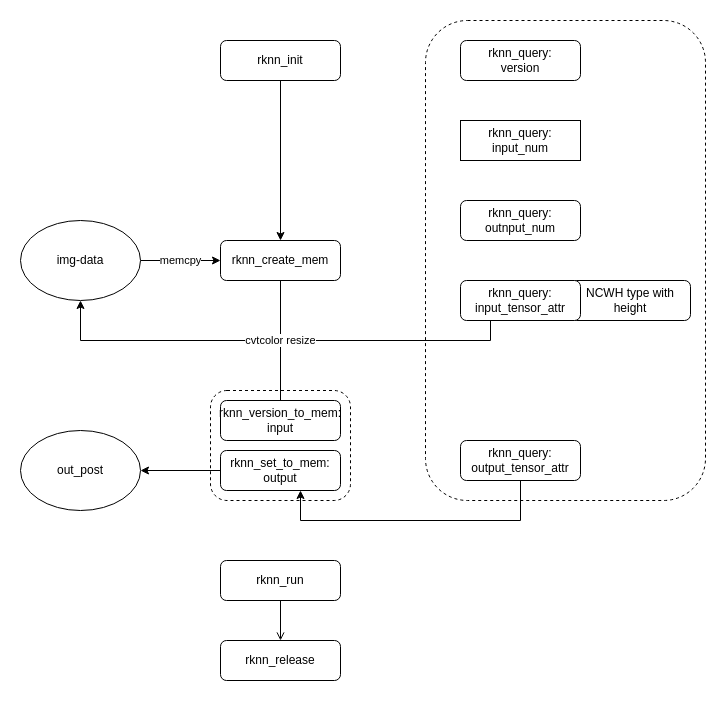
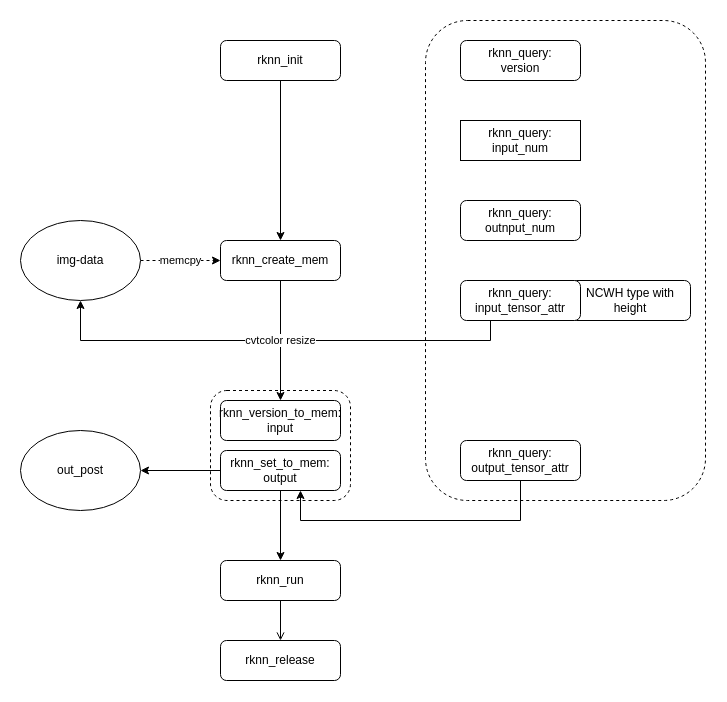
(151, 261) -> (151, 261)
(281, 395) -> (281, 392)
none -> (281, 522)
